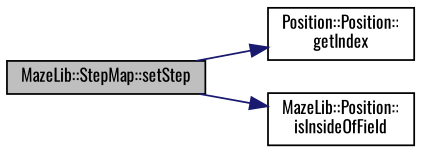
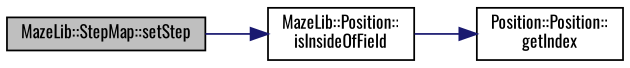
(223, 56) -> (437, 34)
